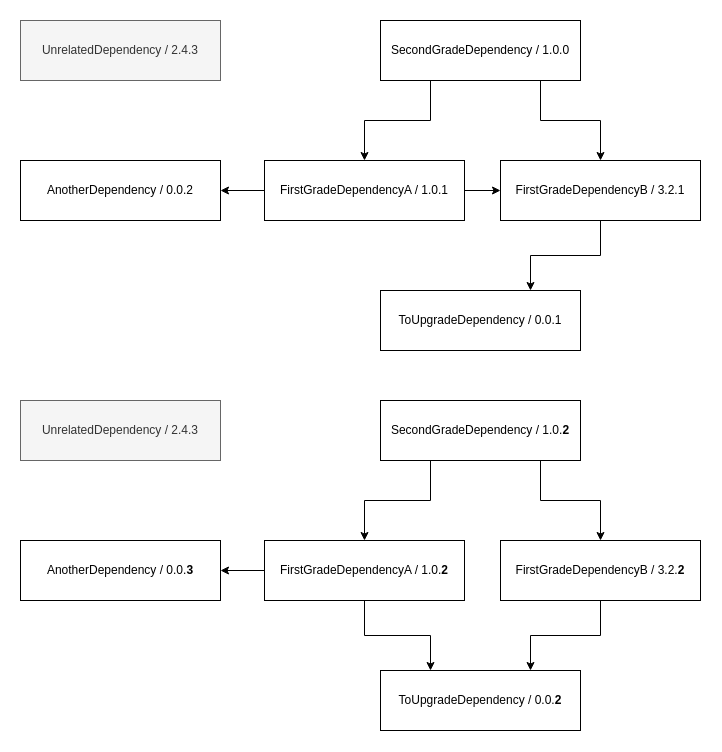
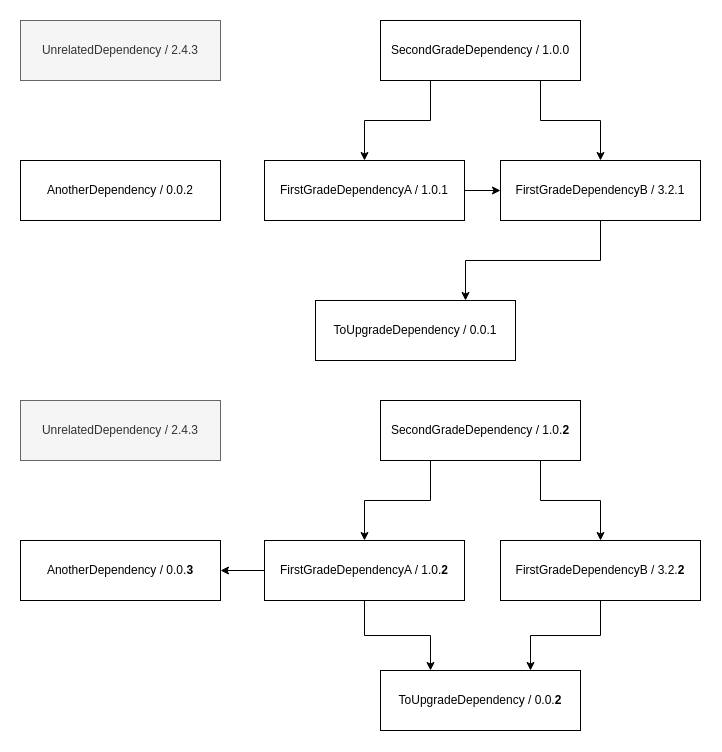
(246, 191) -> none
(481, 321) -> (416, 331)
